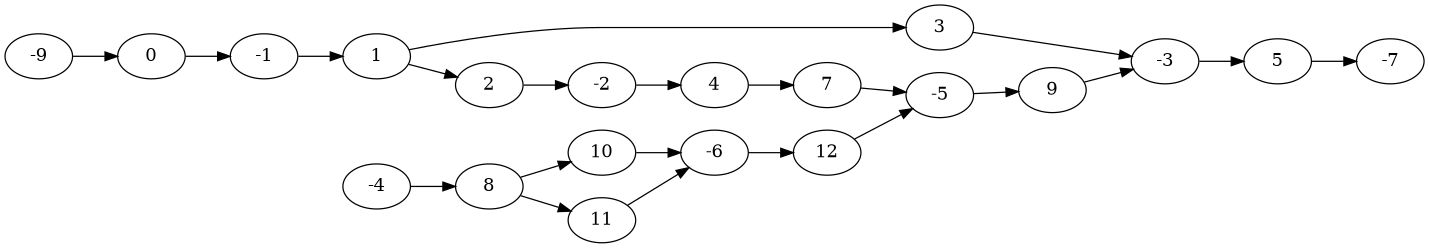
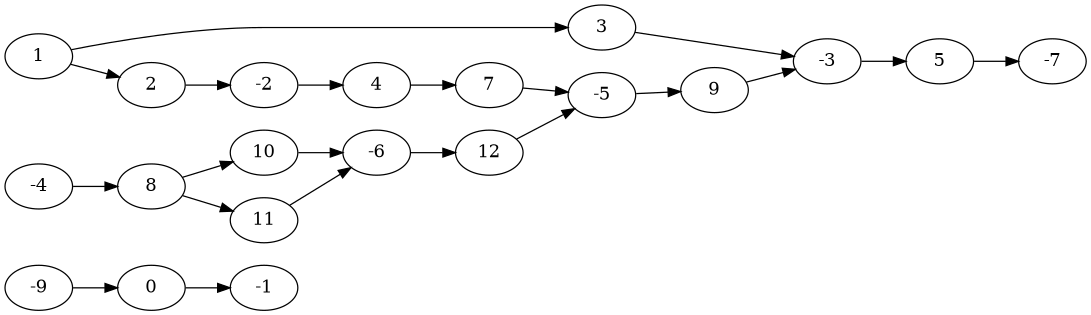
(314, 56) -> none
